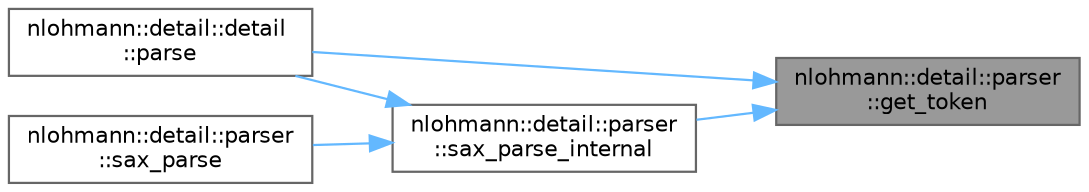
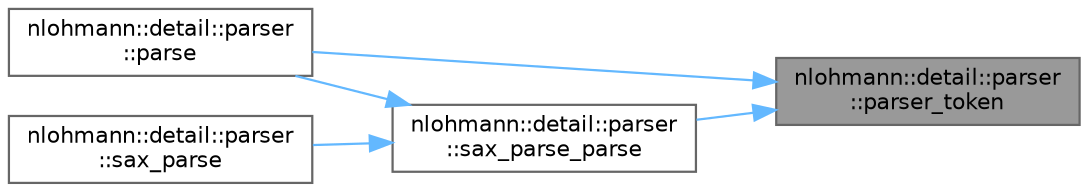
(161, 42) -> (161, 42)
(928, 91) -> (928, 91)
(544, 138) -> (544, 138)
